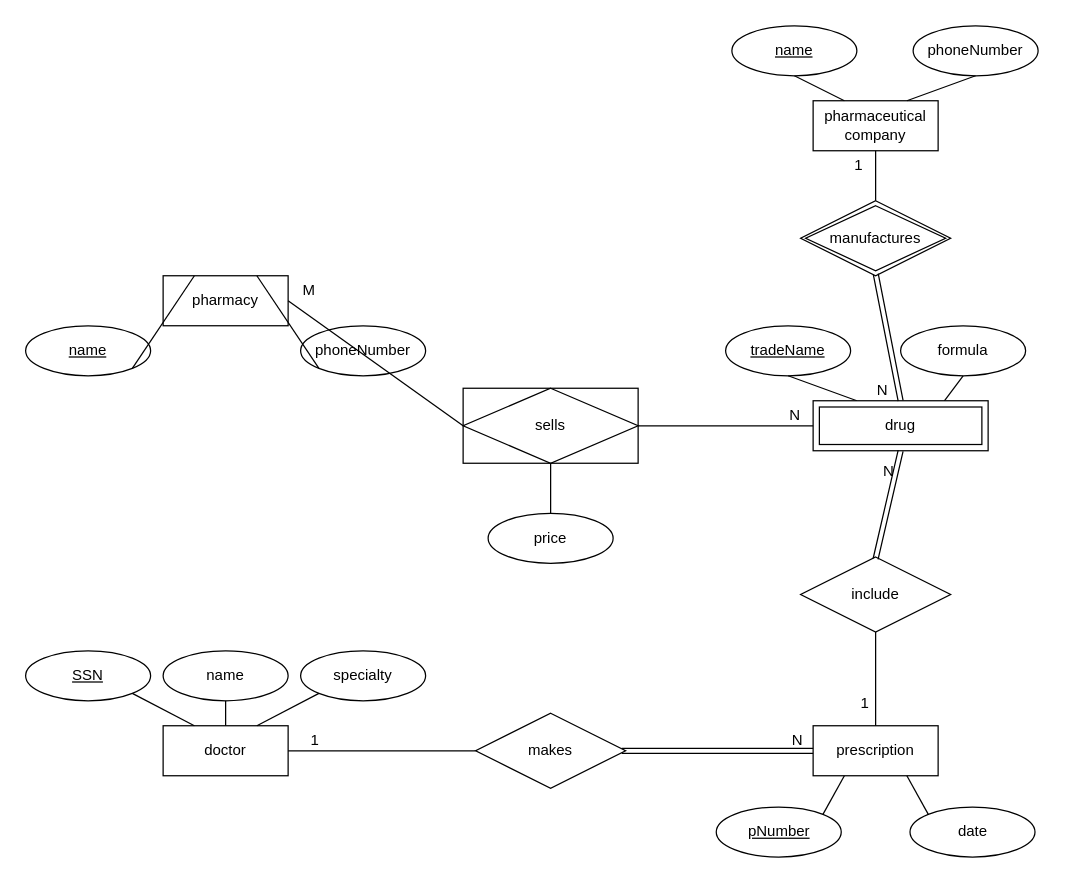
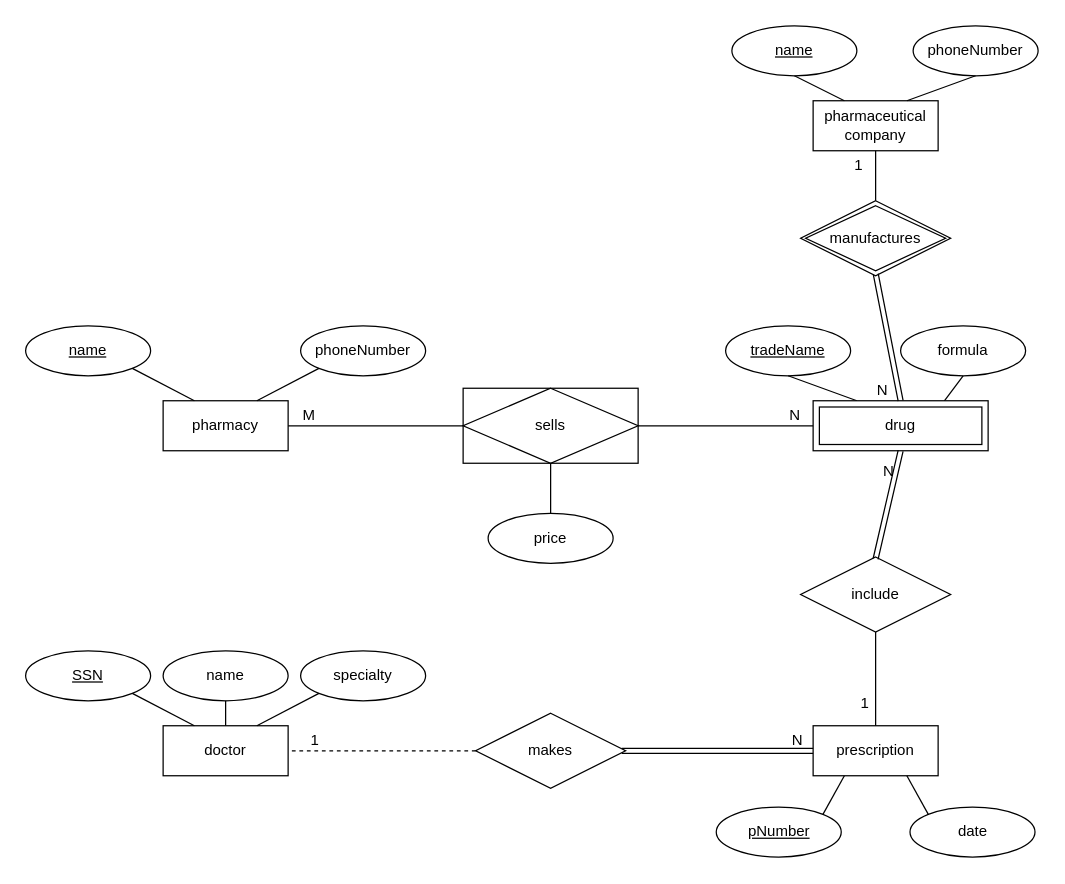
(226, 301) -> (226, 426)
(380, 751) -> (380, 751)
